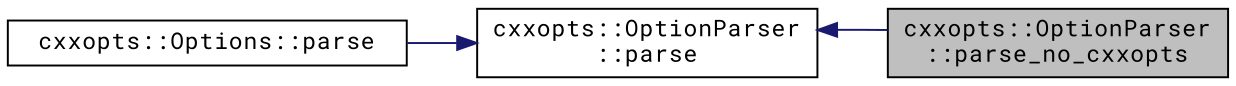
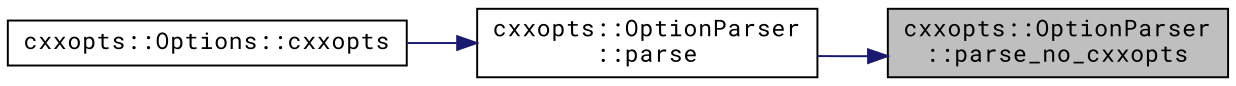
(862, 30) -> (843, 56)
(207, 43) -> (207, 43)
